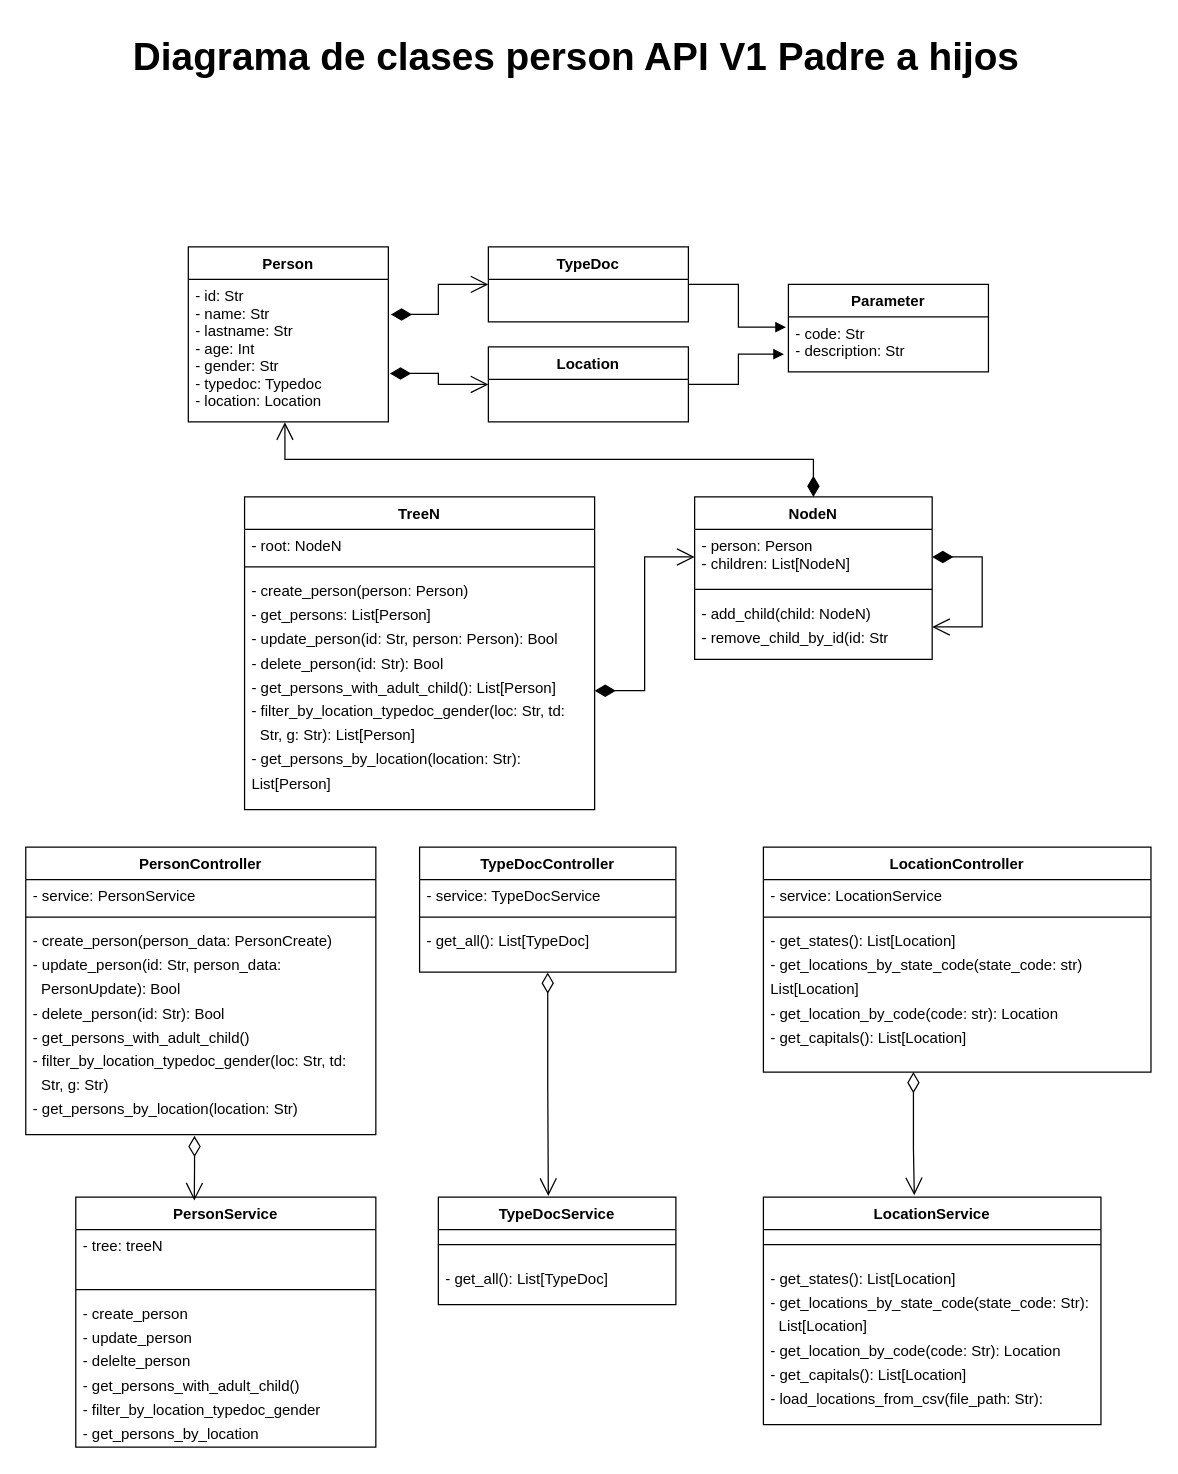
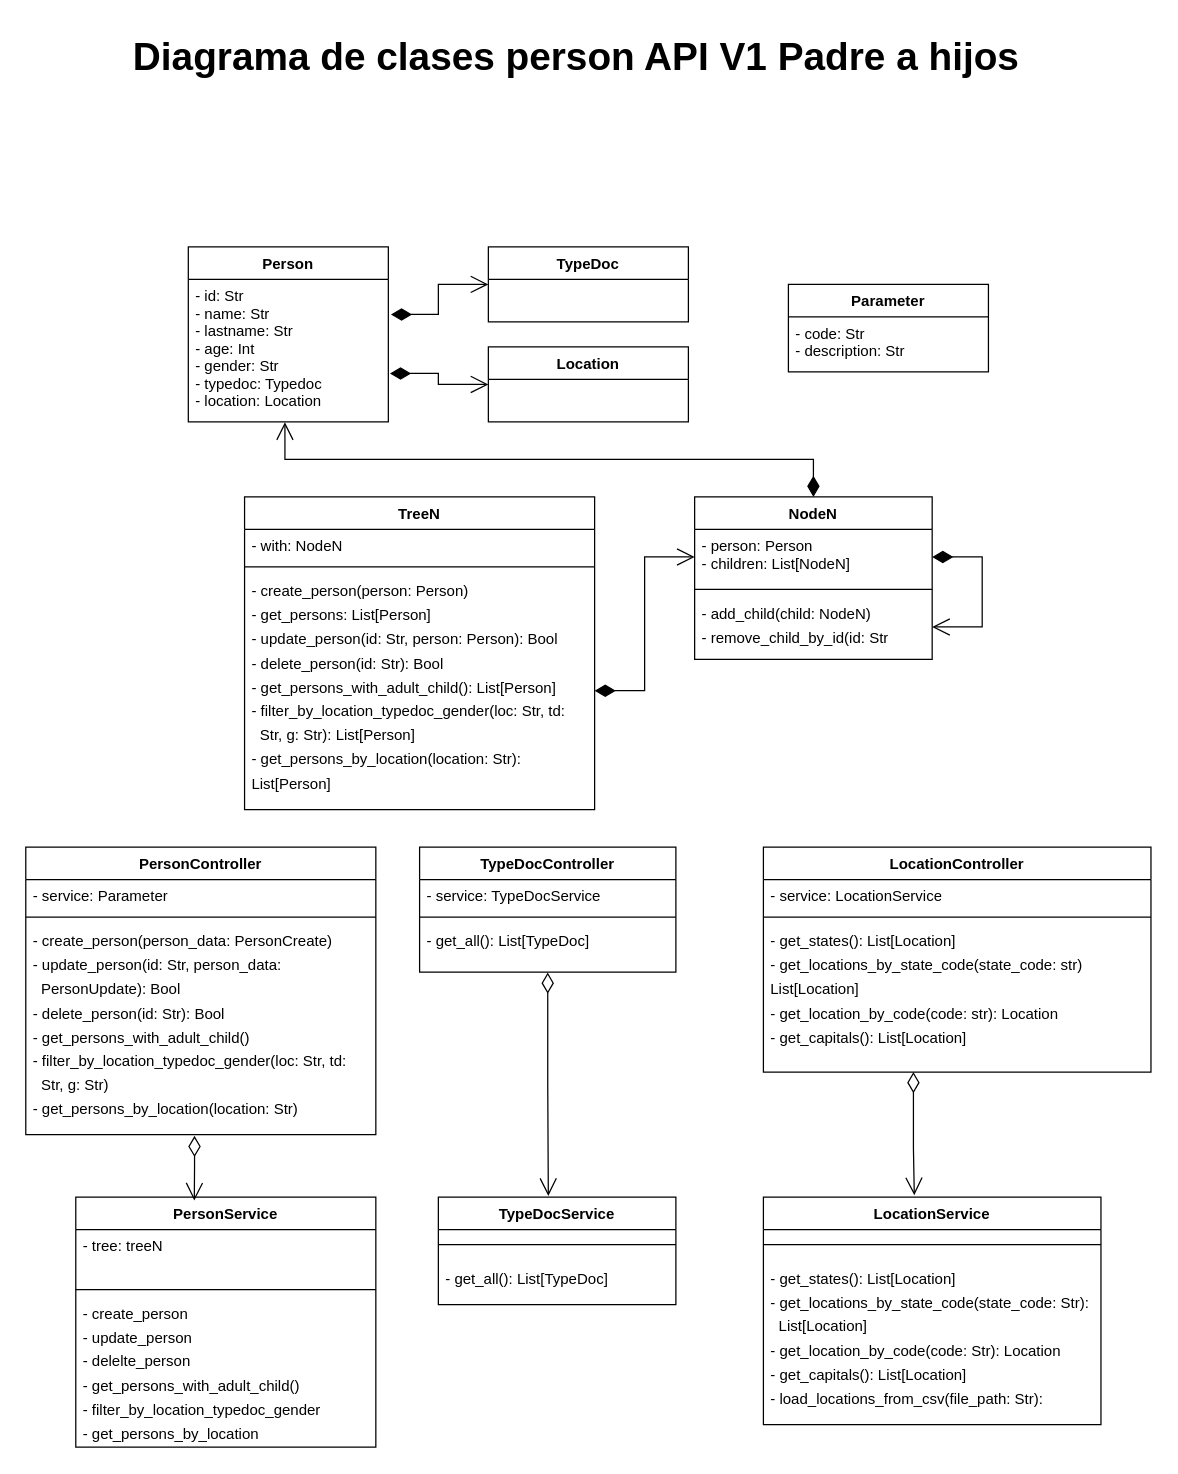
(738, 300) -> none
(738, 376) -> none
(301, 547) -> (299, 547)
(124, 897) -> (109, 897)
